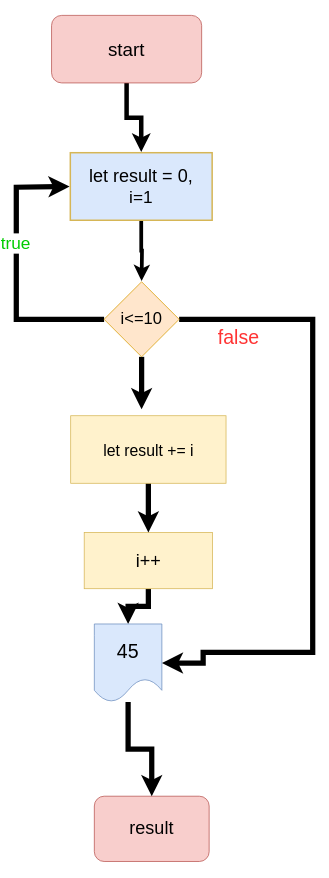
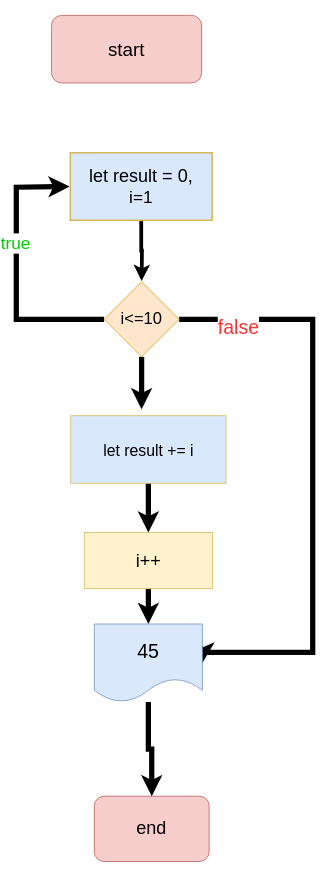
(127, 118) -> none
(148, 449) -> (148, 449)
(128, 663) -> (148, 663)
(152, 828) -> (152, 828)
